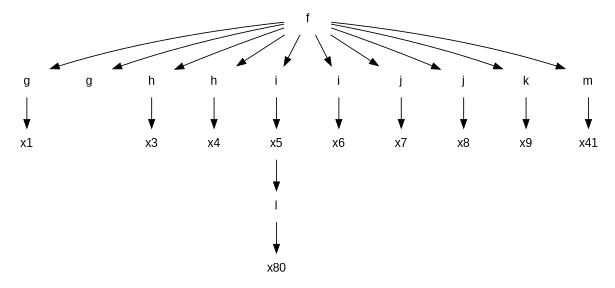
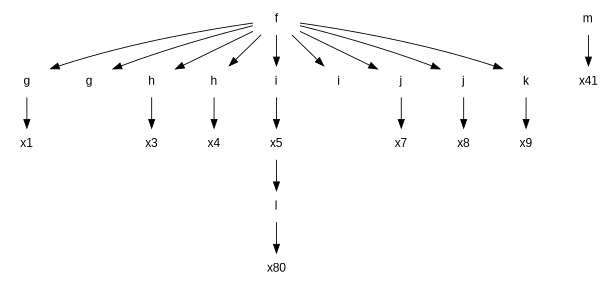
(445, 39) -> none
(339, 144) -> none
